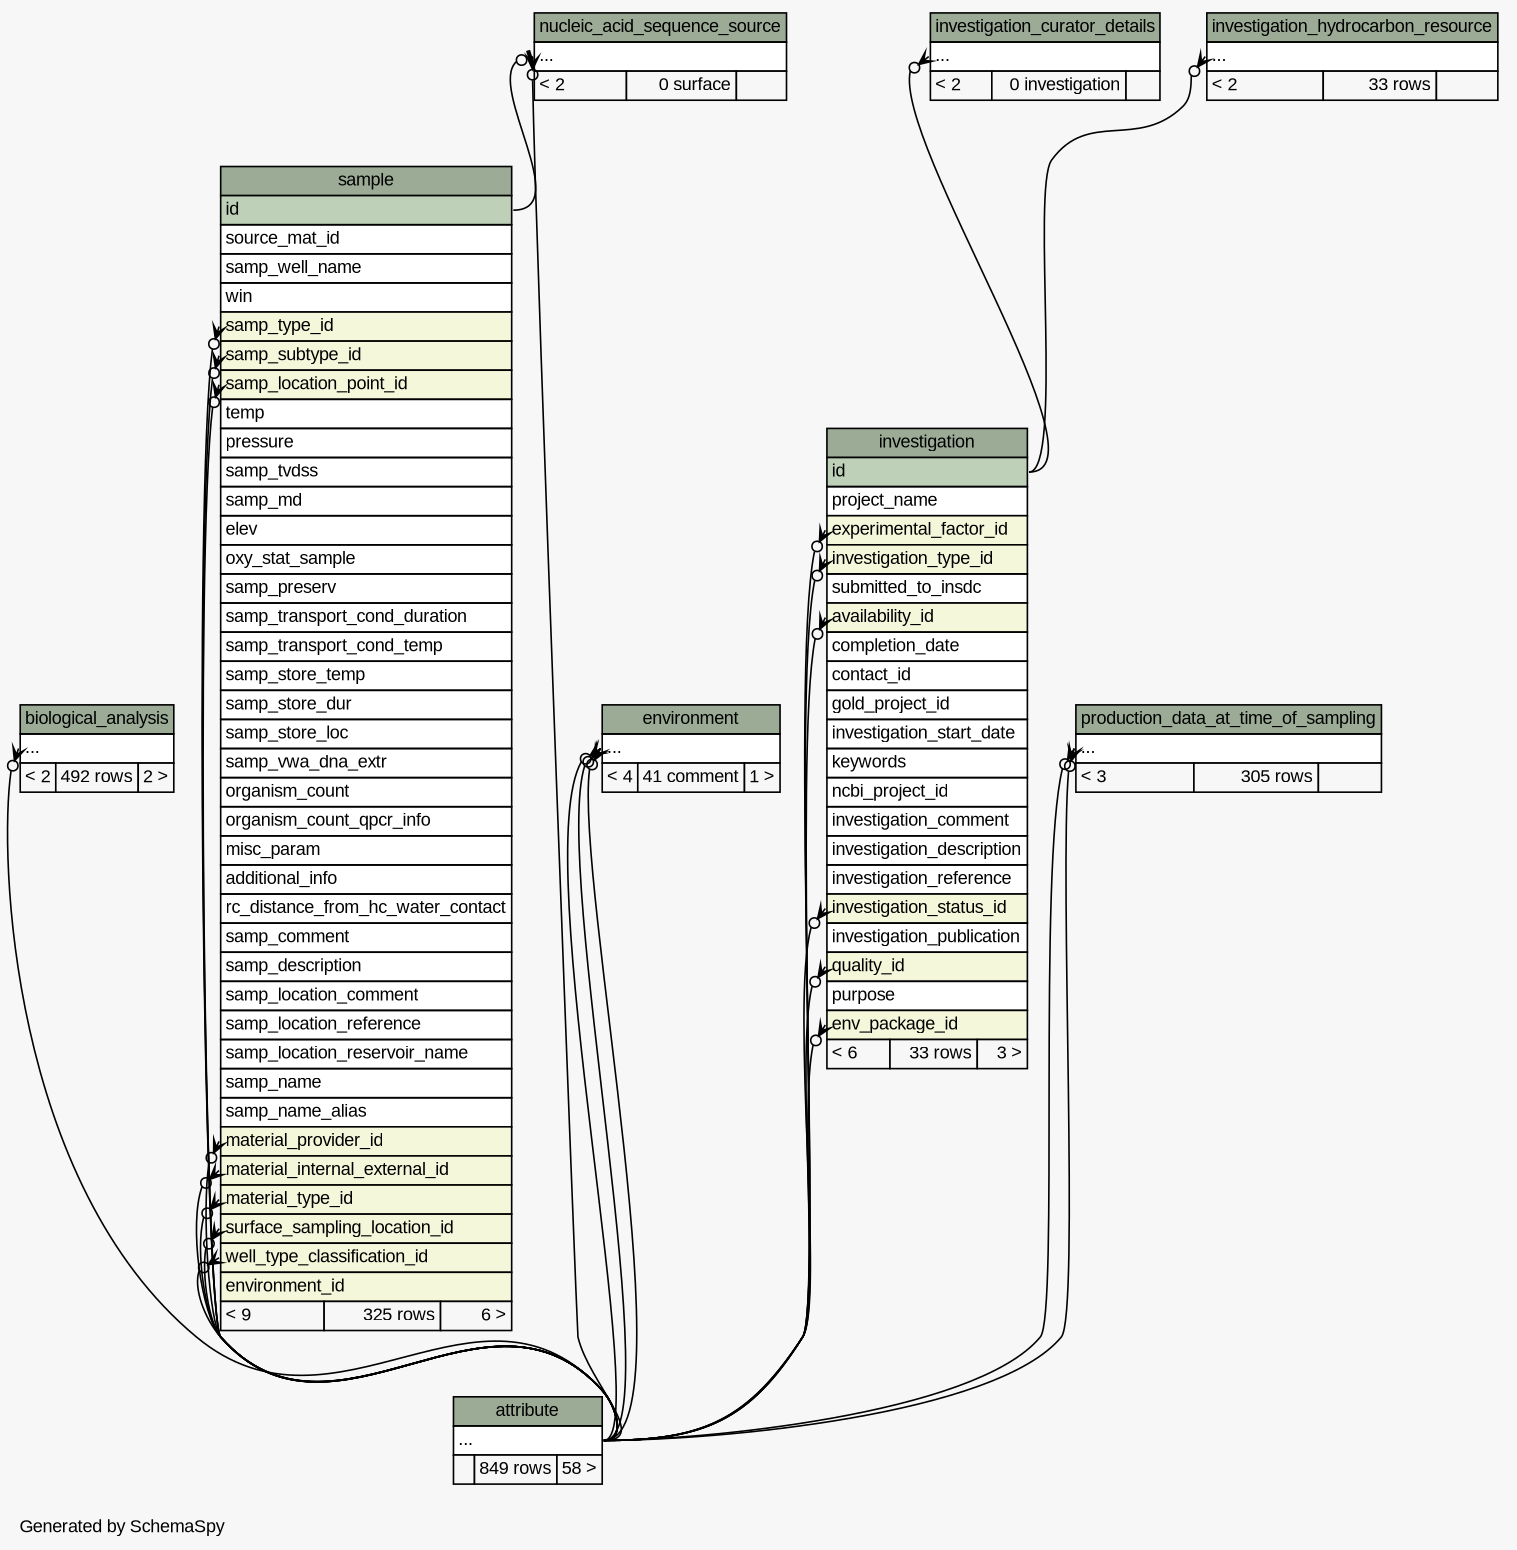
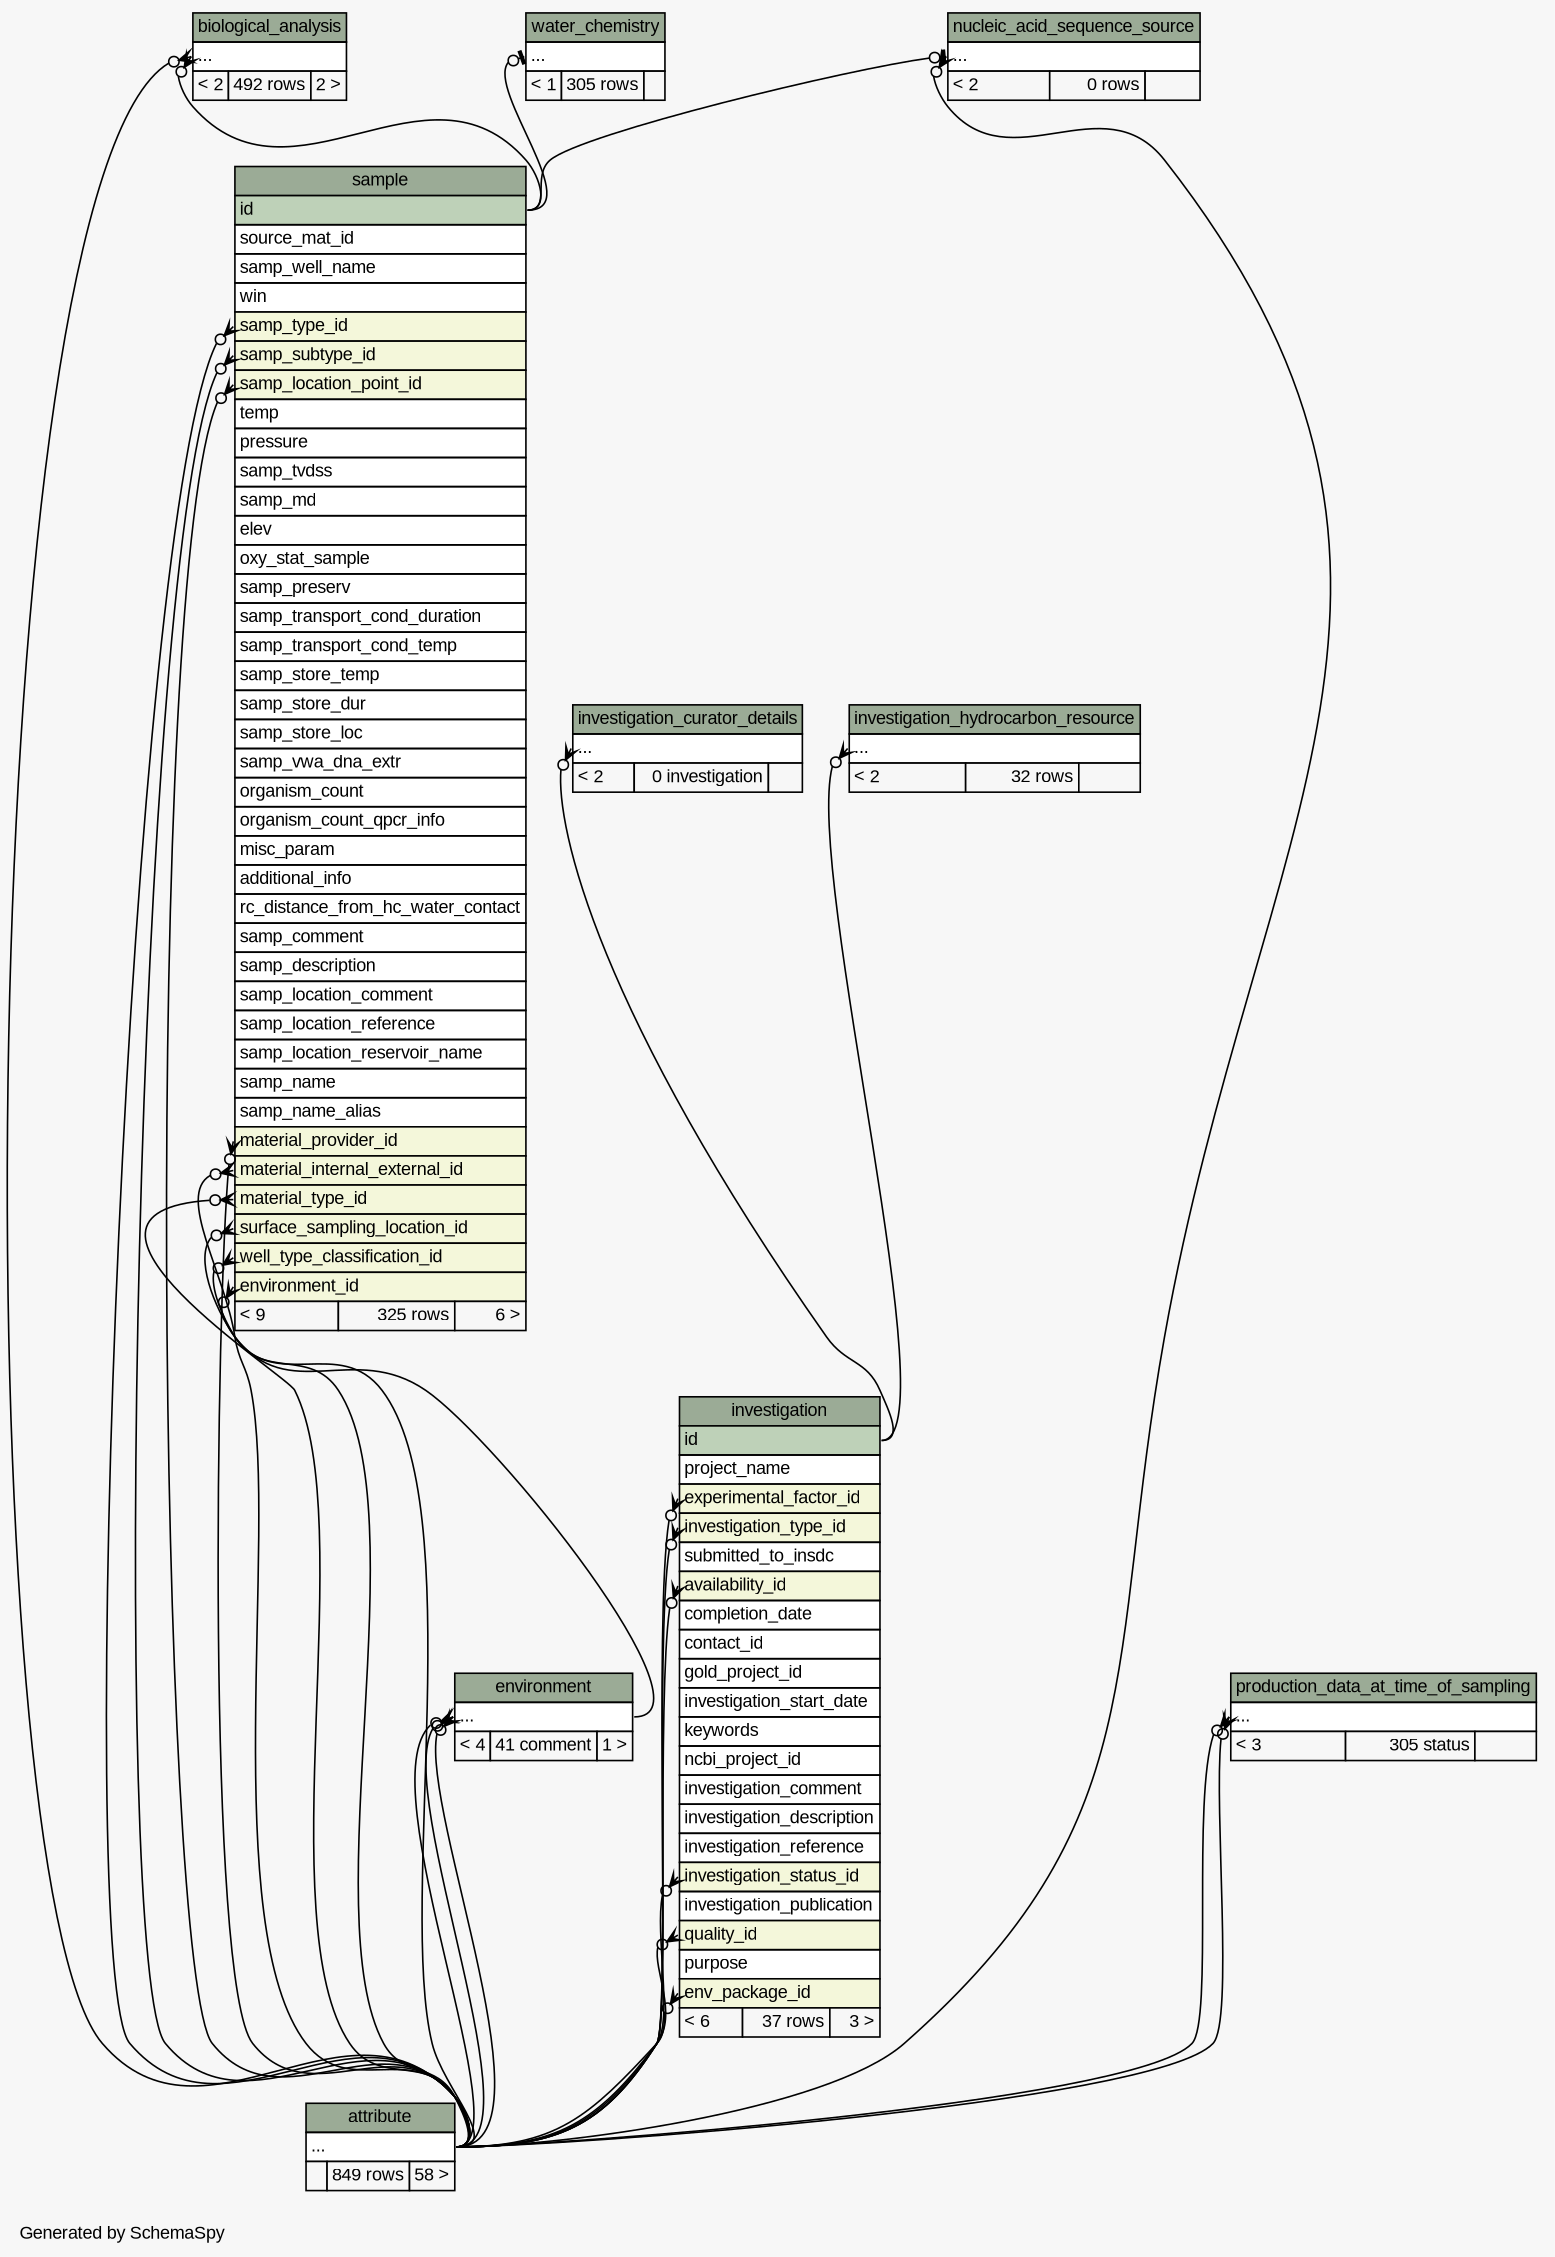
none -> (595, 57)
(695, 85) -> (1114, 85)
(1400, 85) -> (1042, 777)
none -> (373, 130)
(1277, 777) -> (1430, 1745)
(941, 1053) -> (793, 2022)
none -> (490, 1451)
